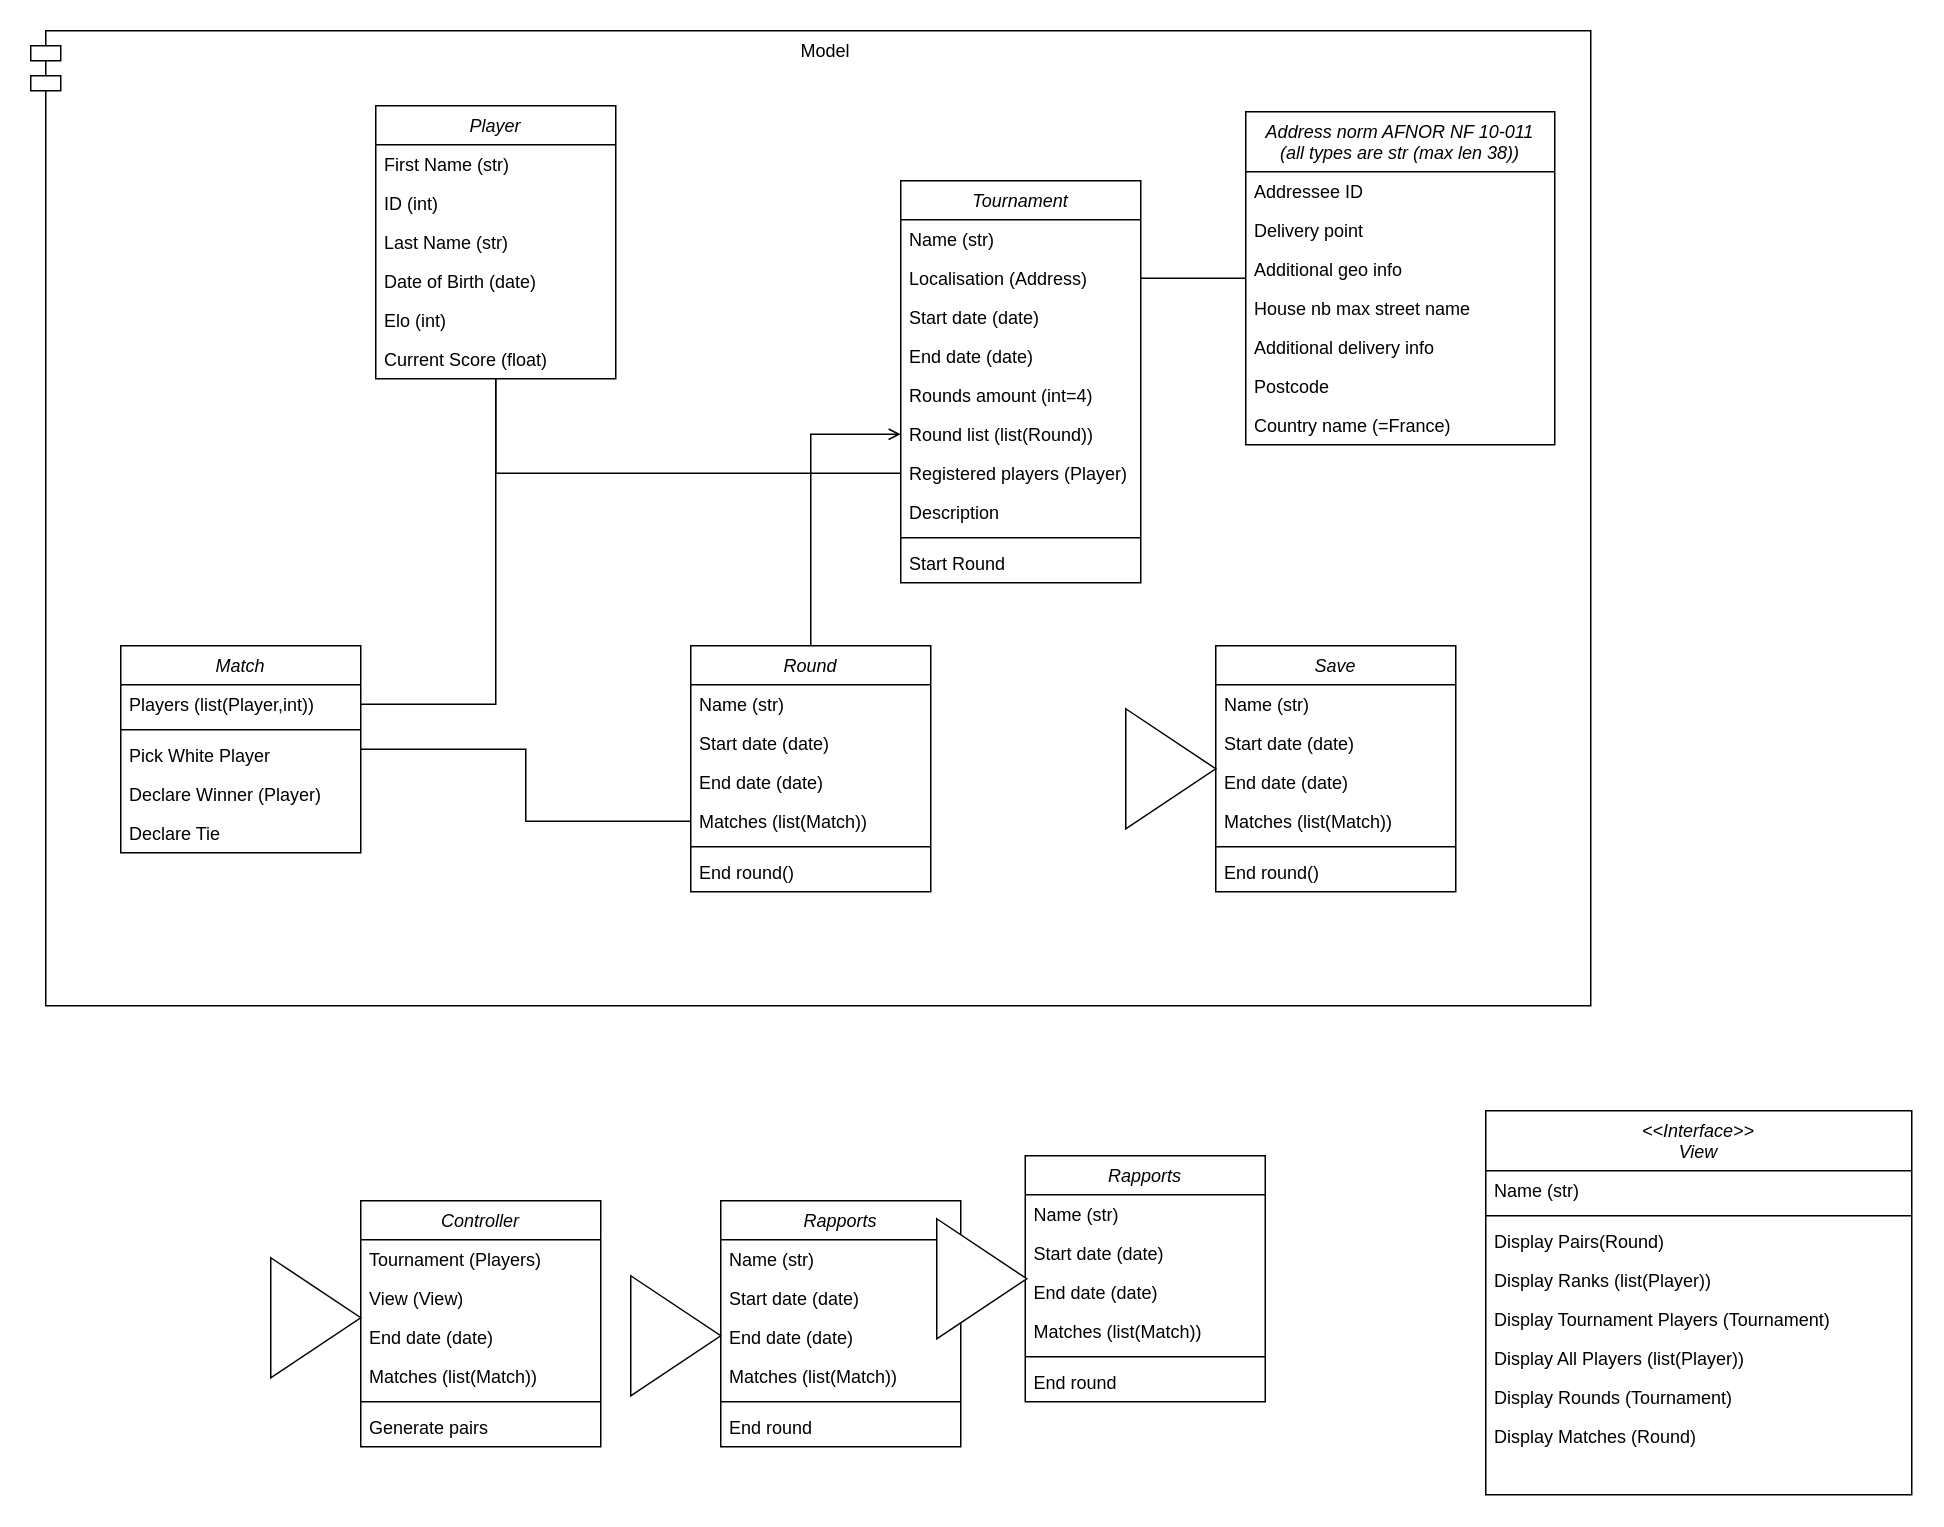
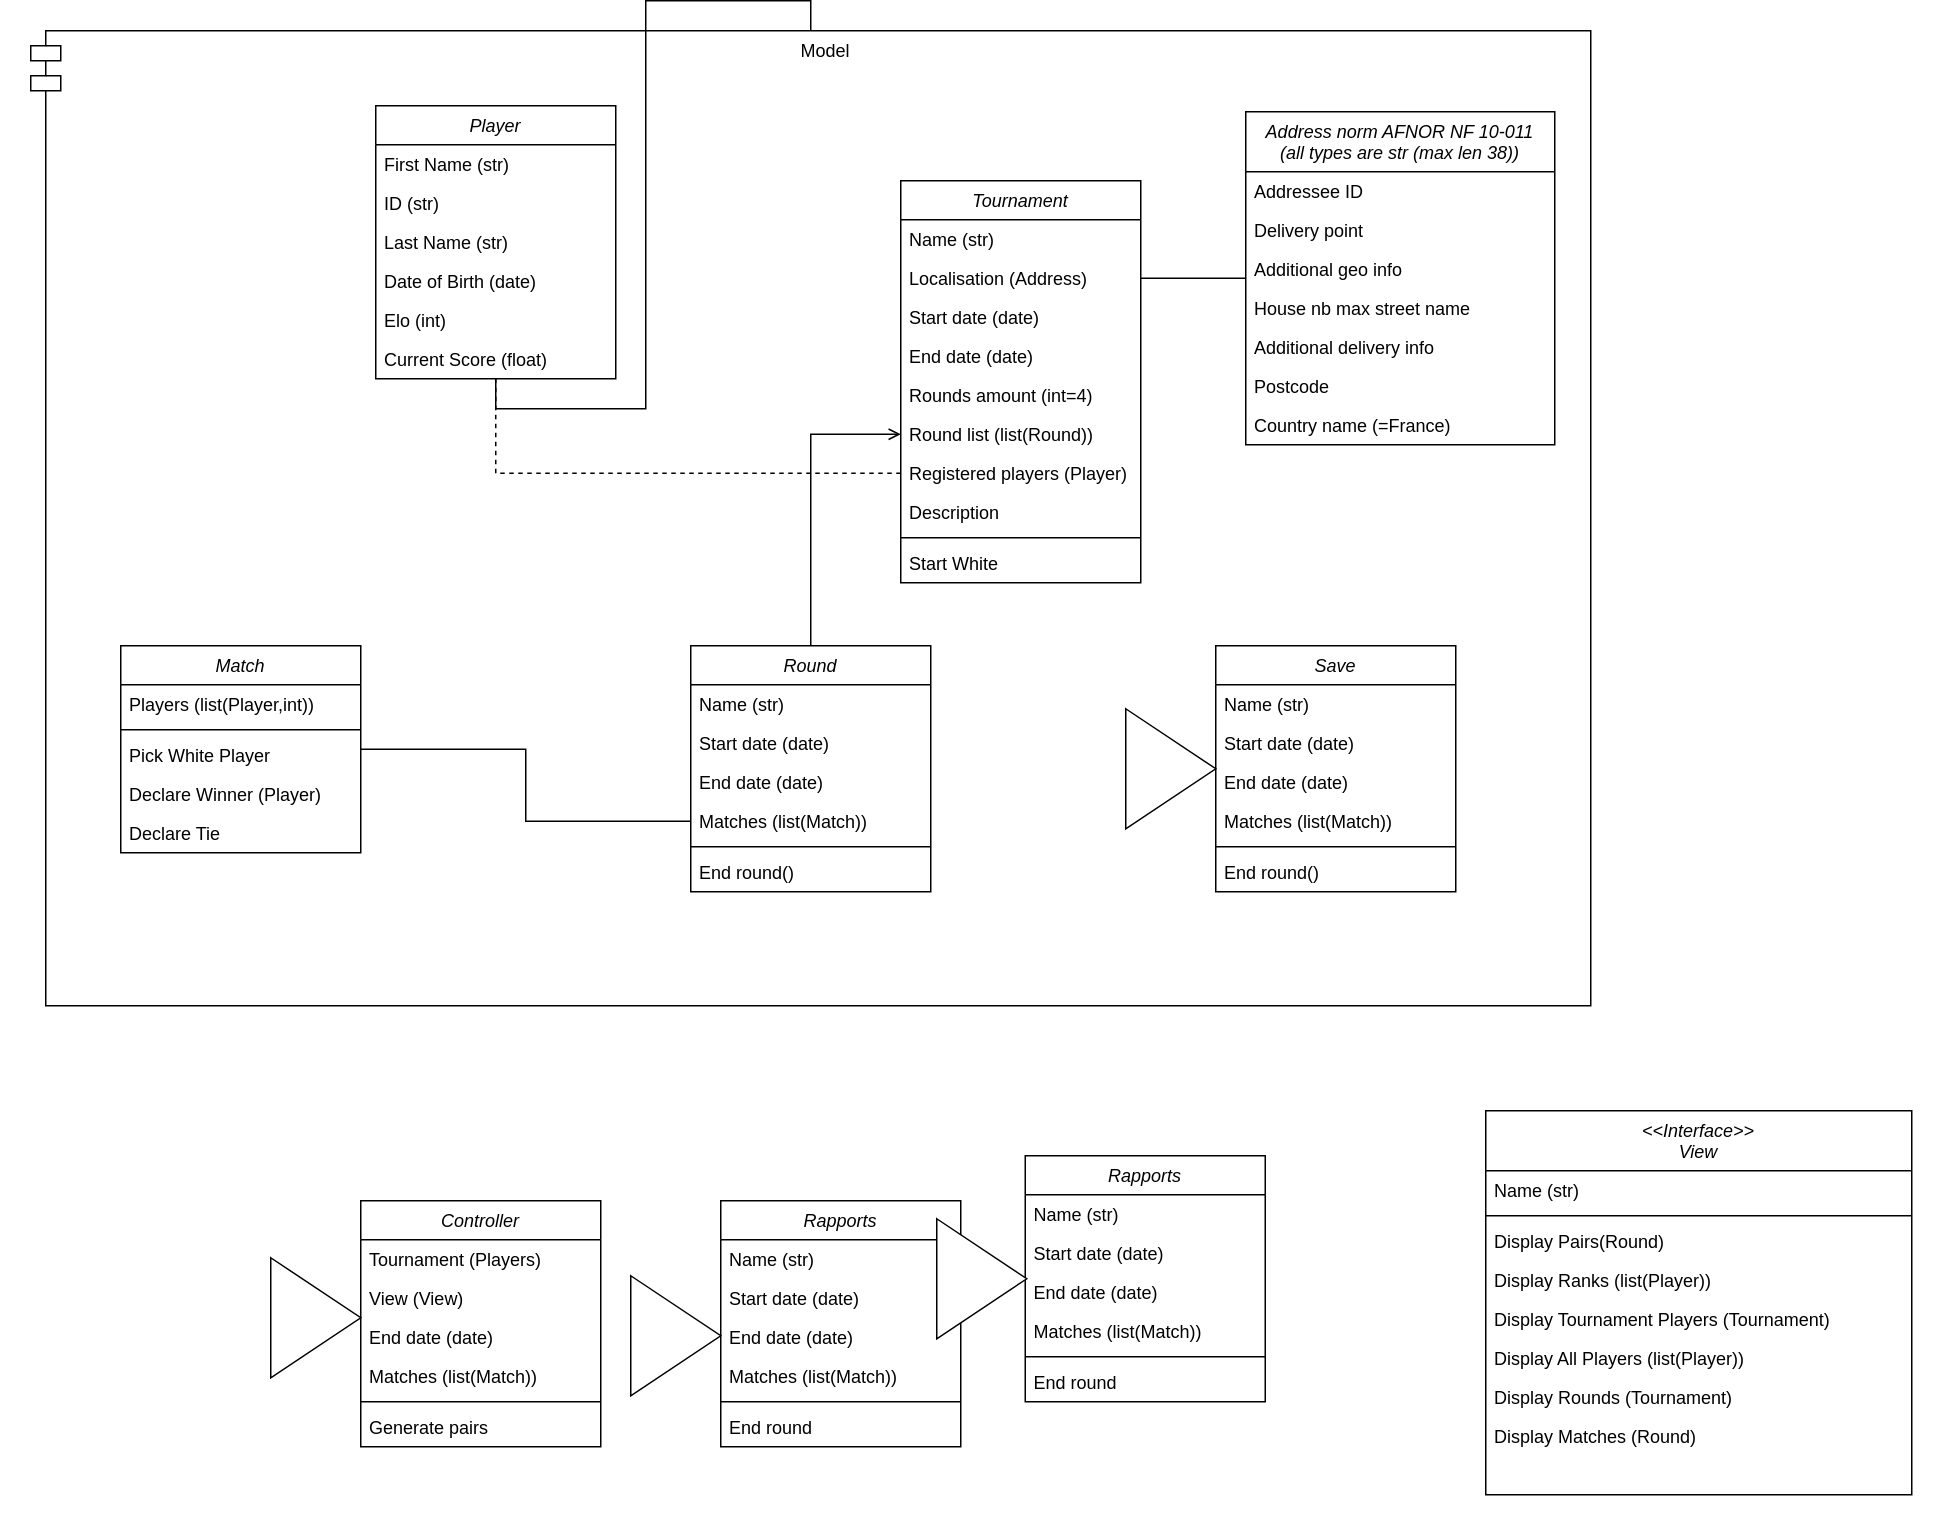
(420, 204) -> (422, 204)
(697, 473) -> (697, 473)
(962, 564) -> (960, 564)
(496, 657) -> (646, 182)
